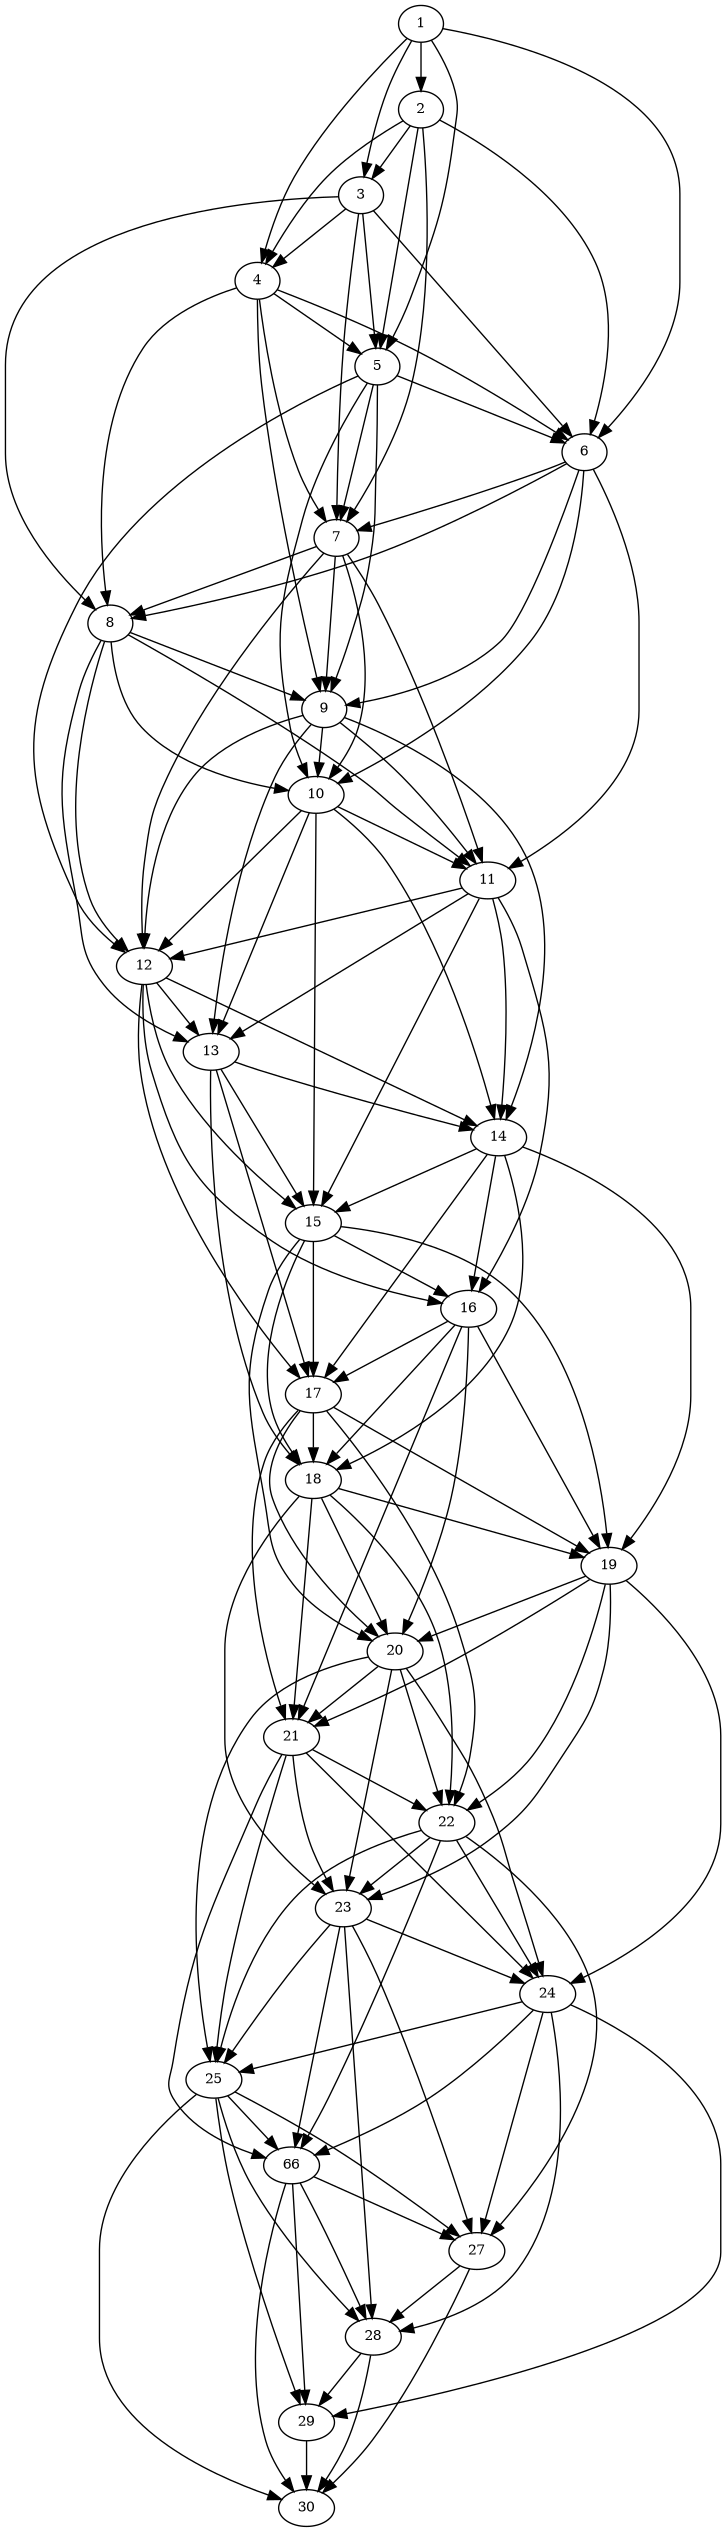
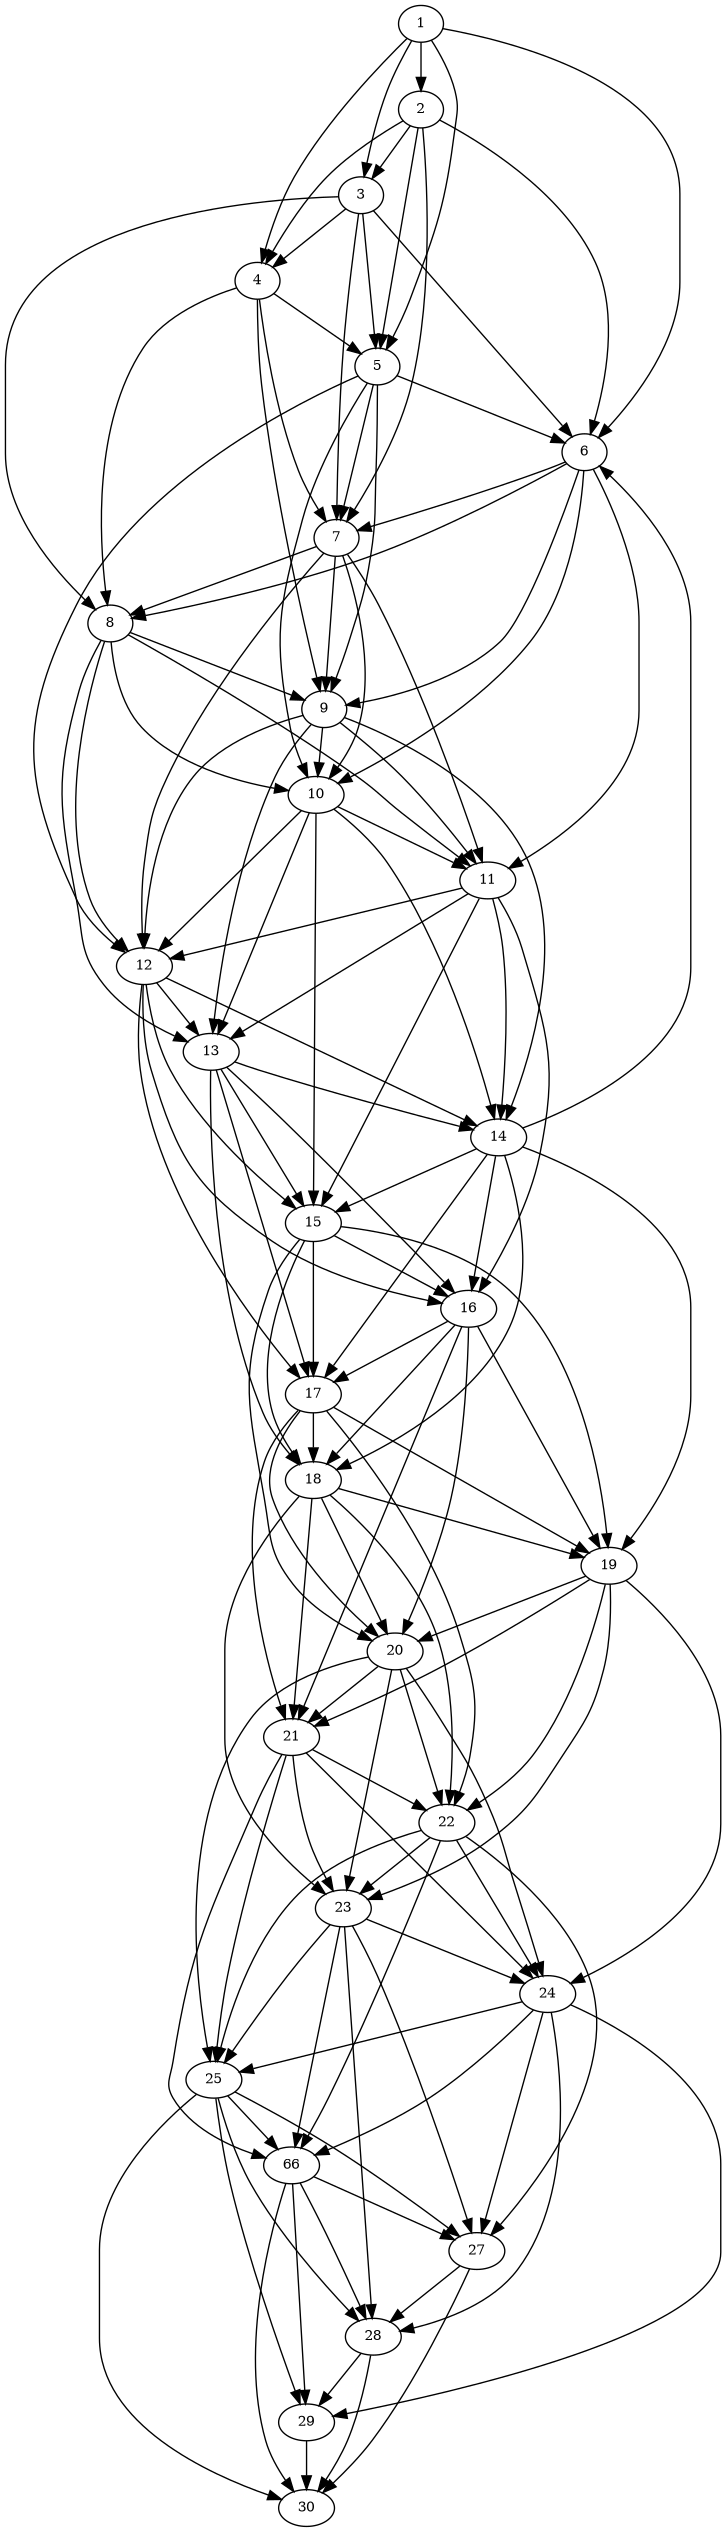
(428, 357) -> (691, 832)
none -> (332, 1168)
